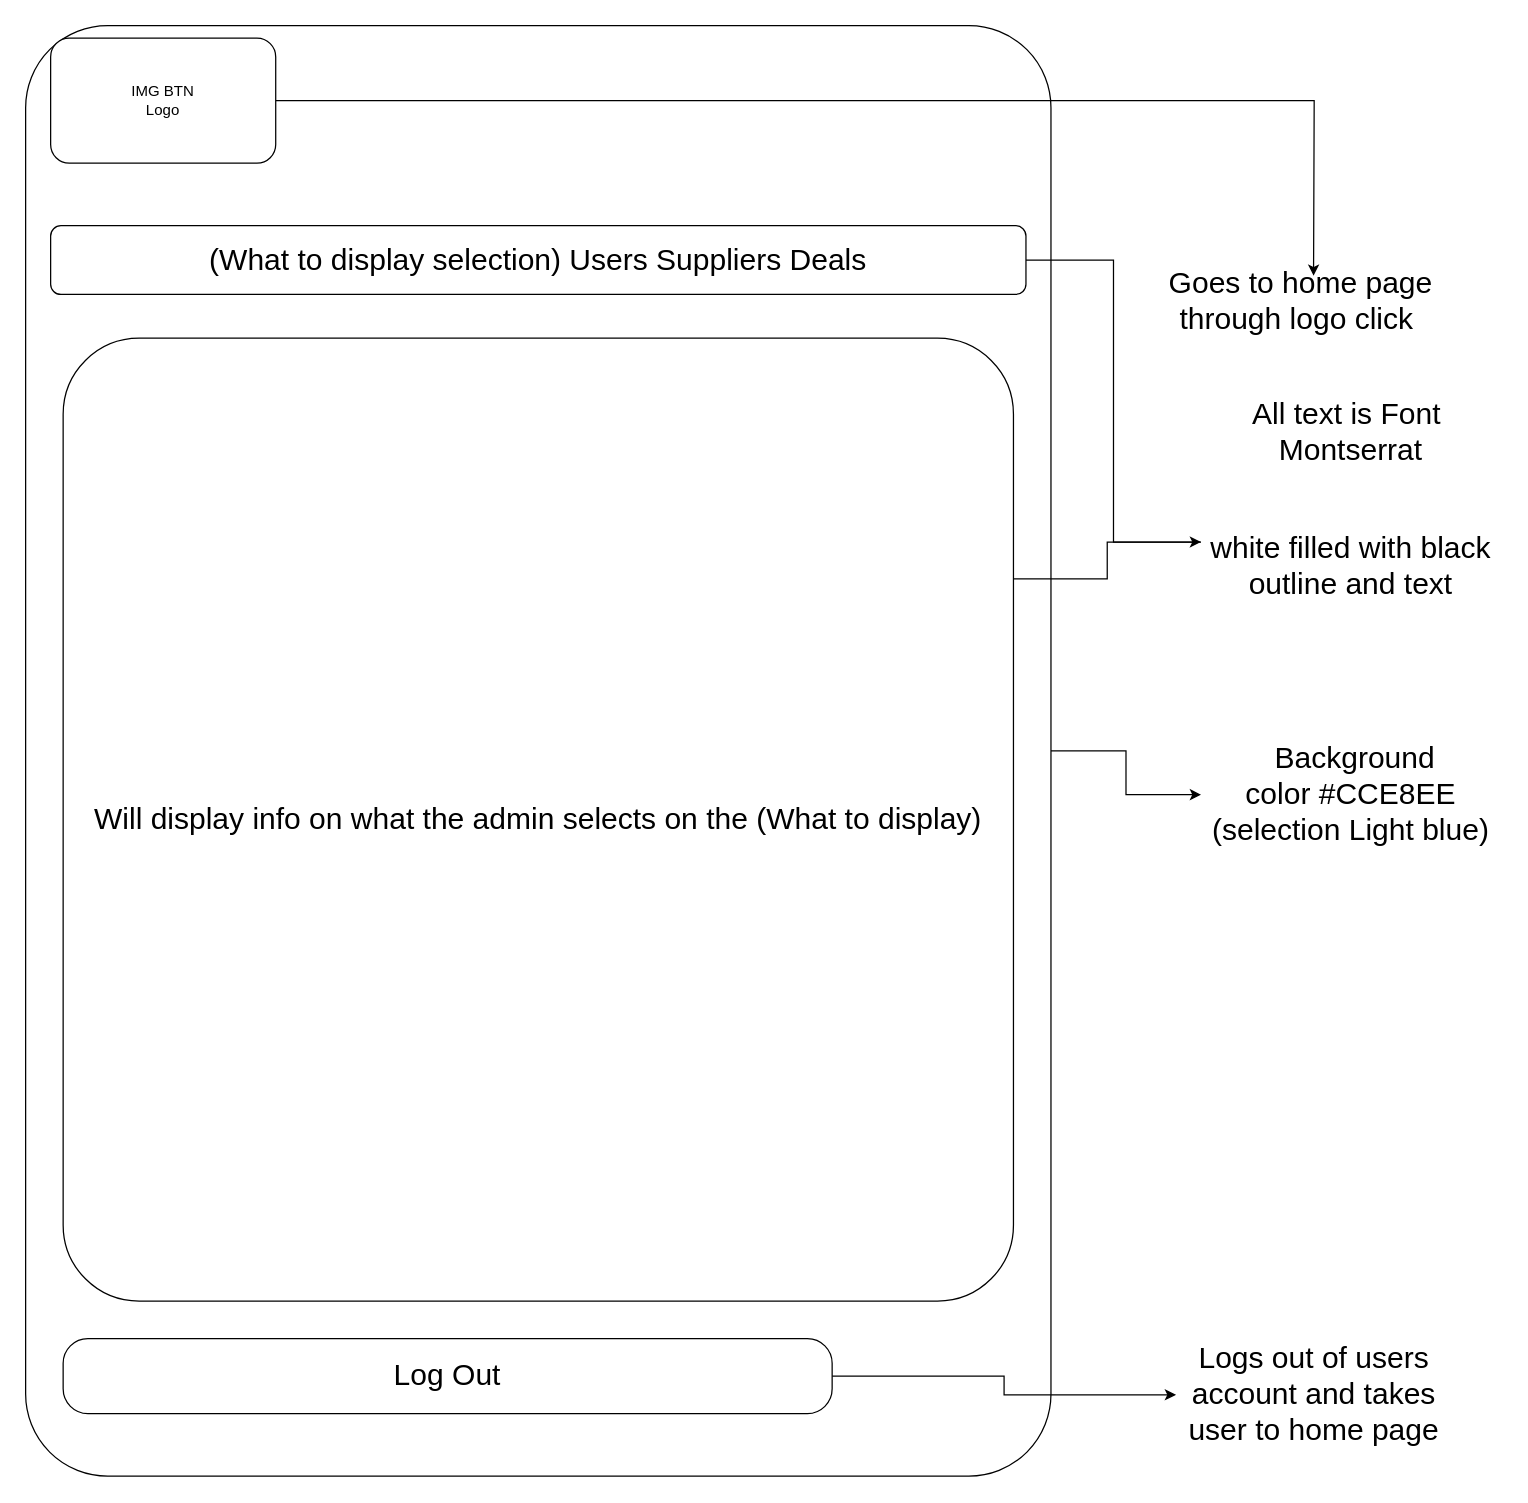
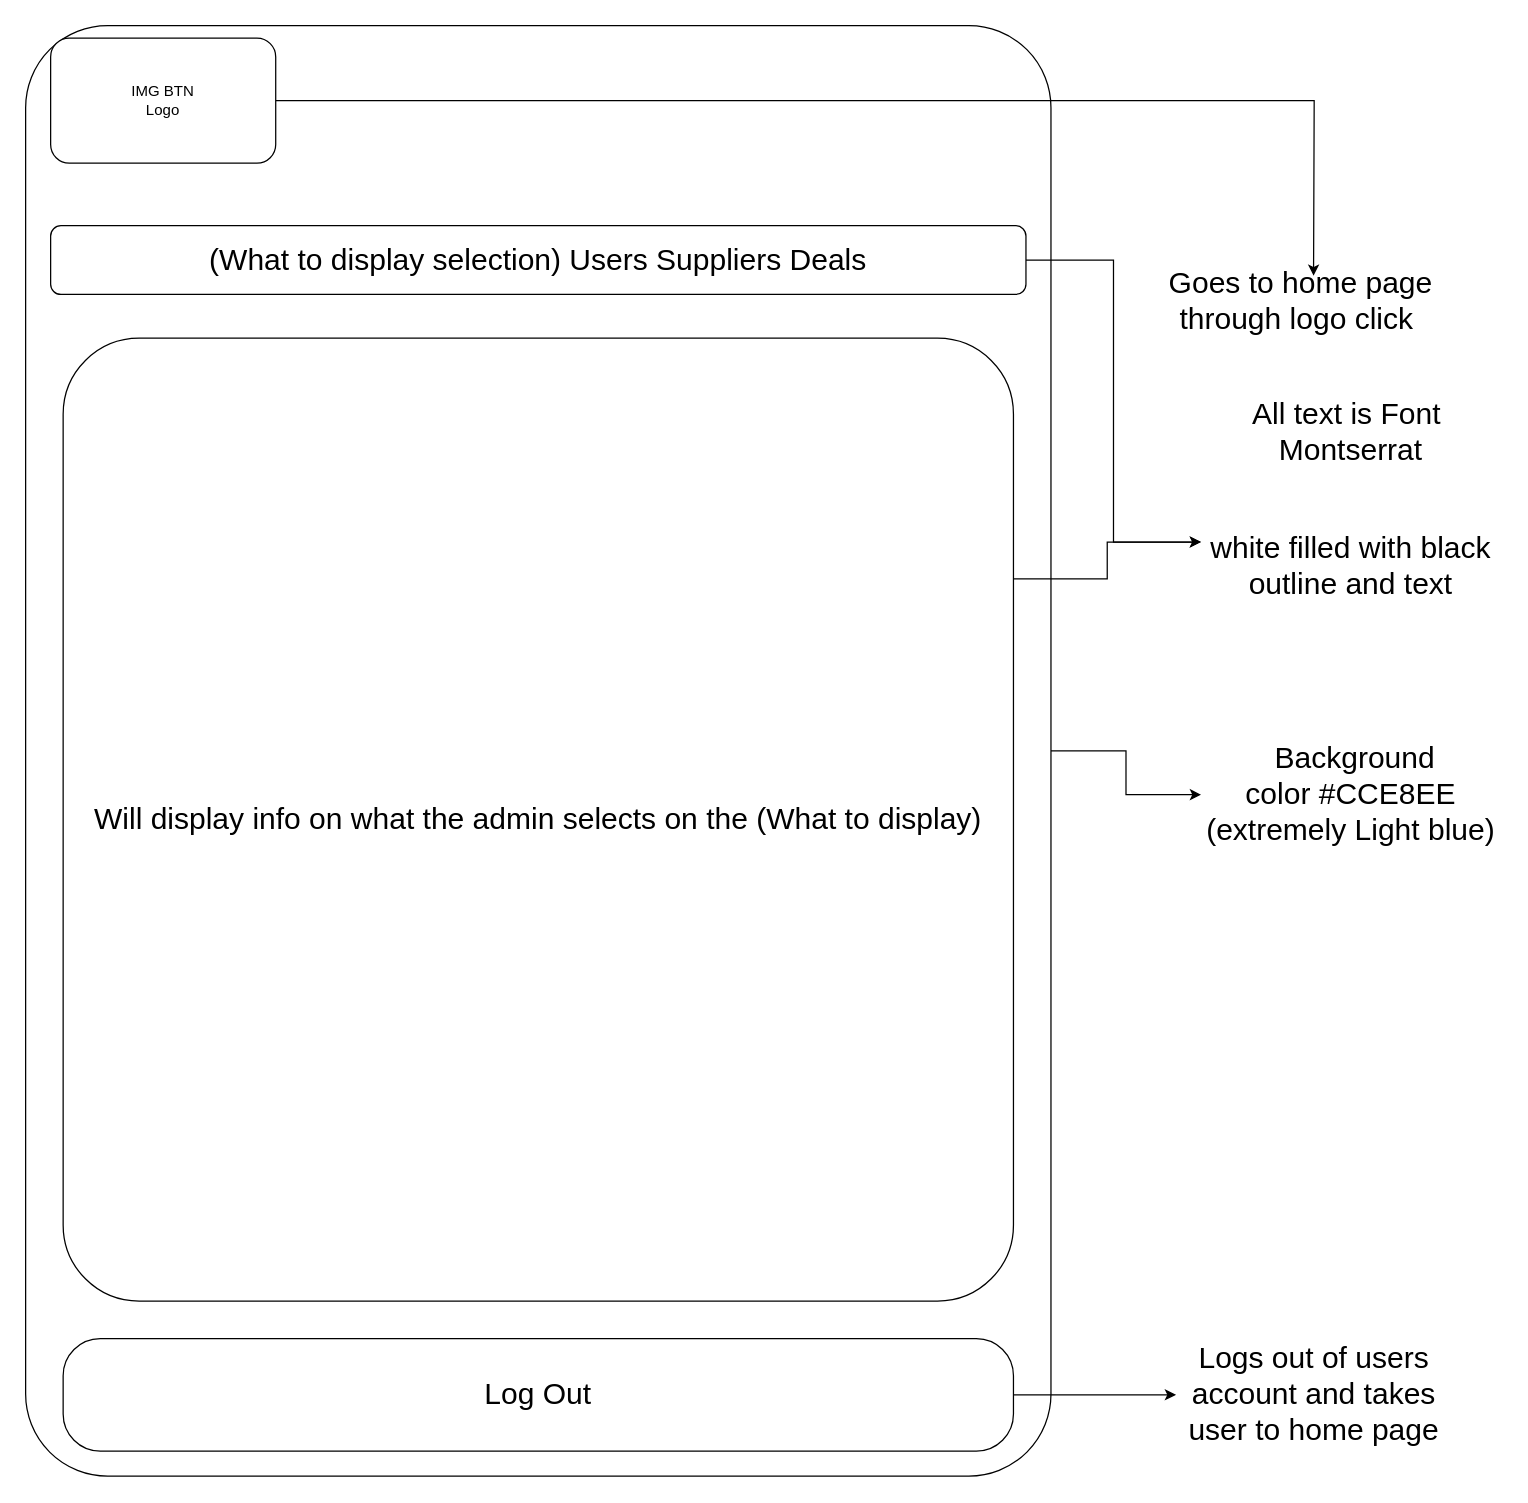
(1198, 542) -> (1193, 542)
(1351, 794) -> (1351, 794)
(448, 1376) -> (538, 1394)
